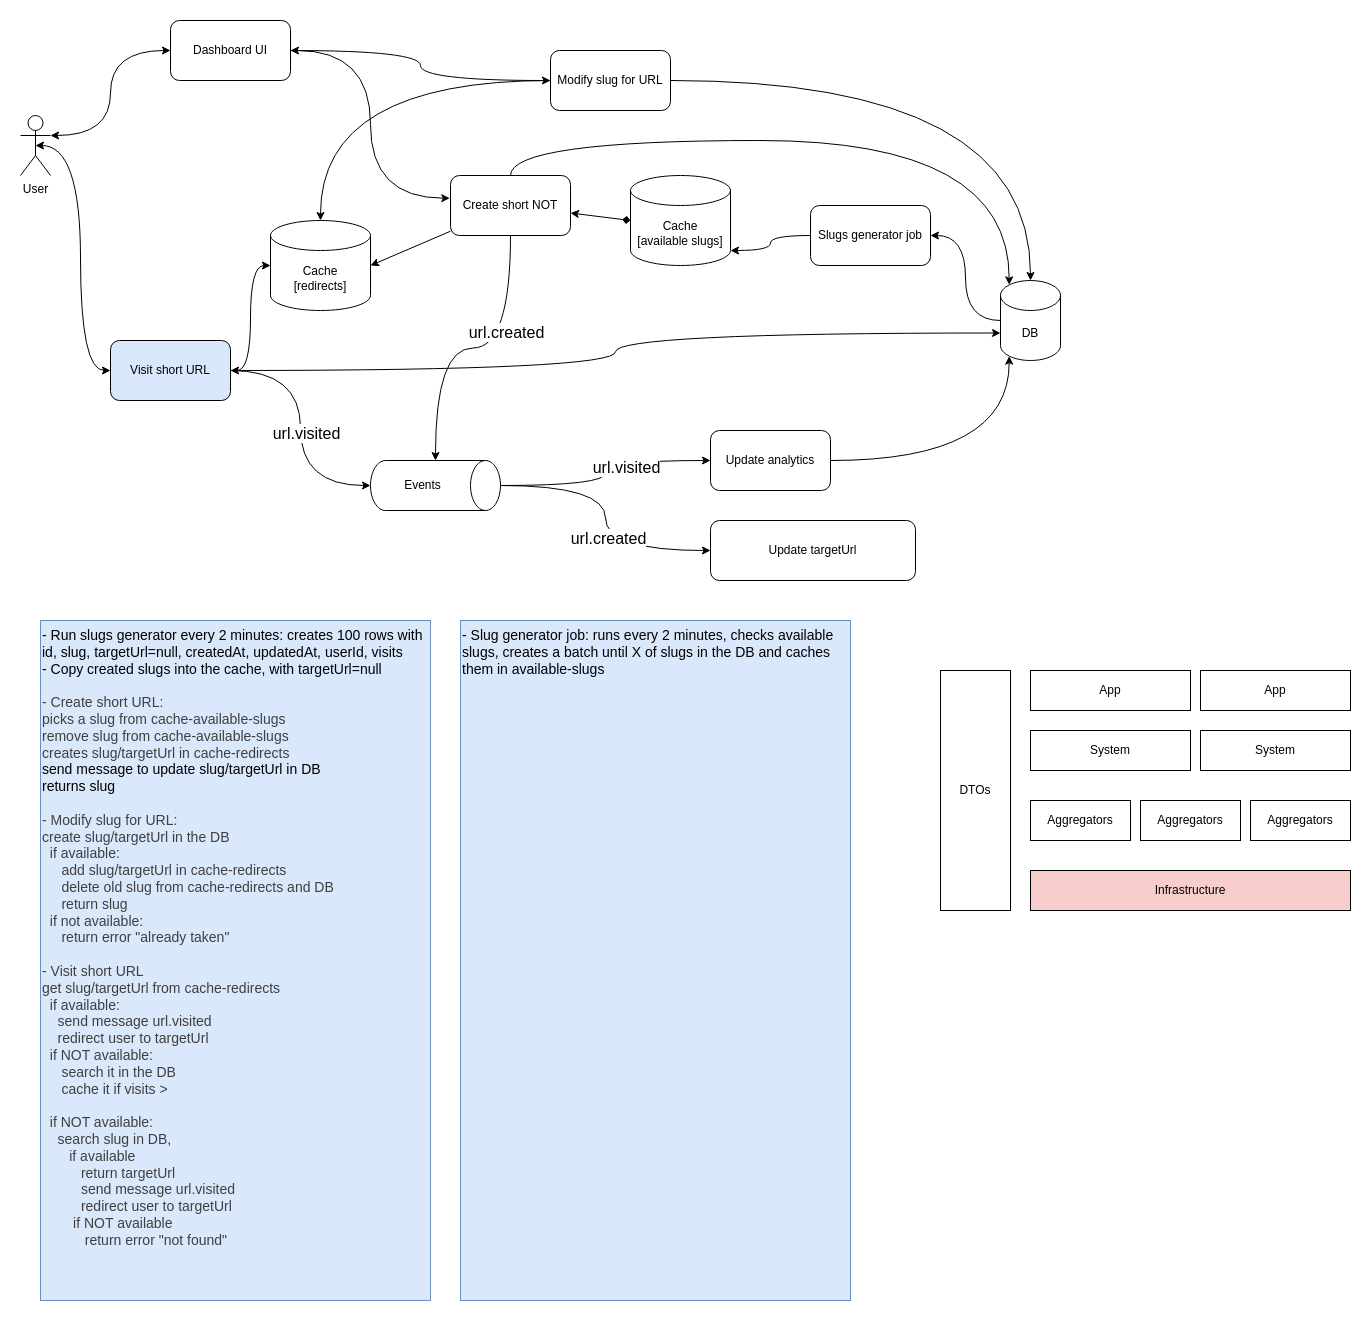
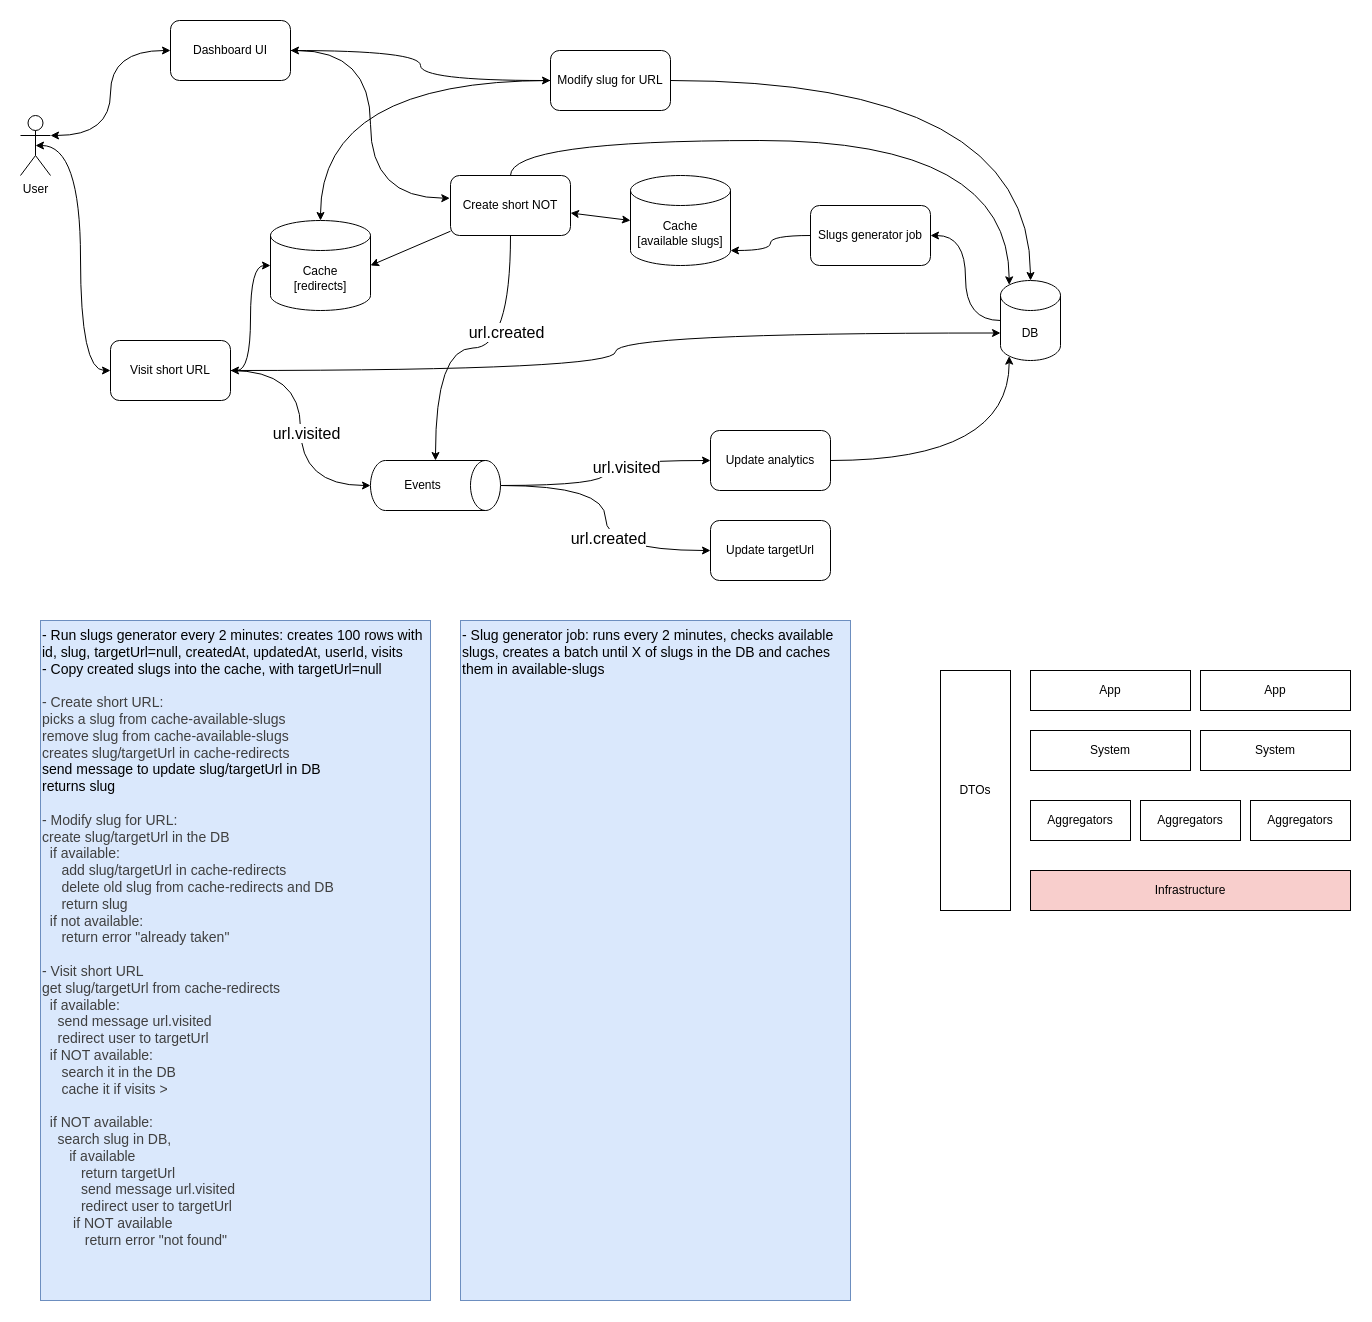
(621, 219) -> (622, 219)
(171, 371) -> (171, 371)
(813, 551) -> (771, 551)
